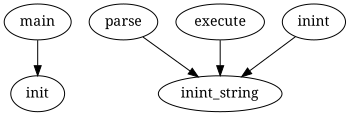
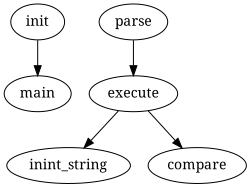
(314, 22) -> none
(38, 53) -> (38, 53)
(167, 54) -> (133, 53)
none -> (197, 166)
